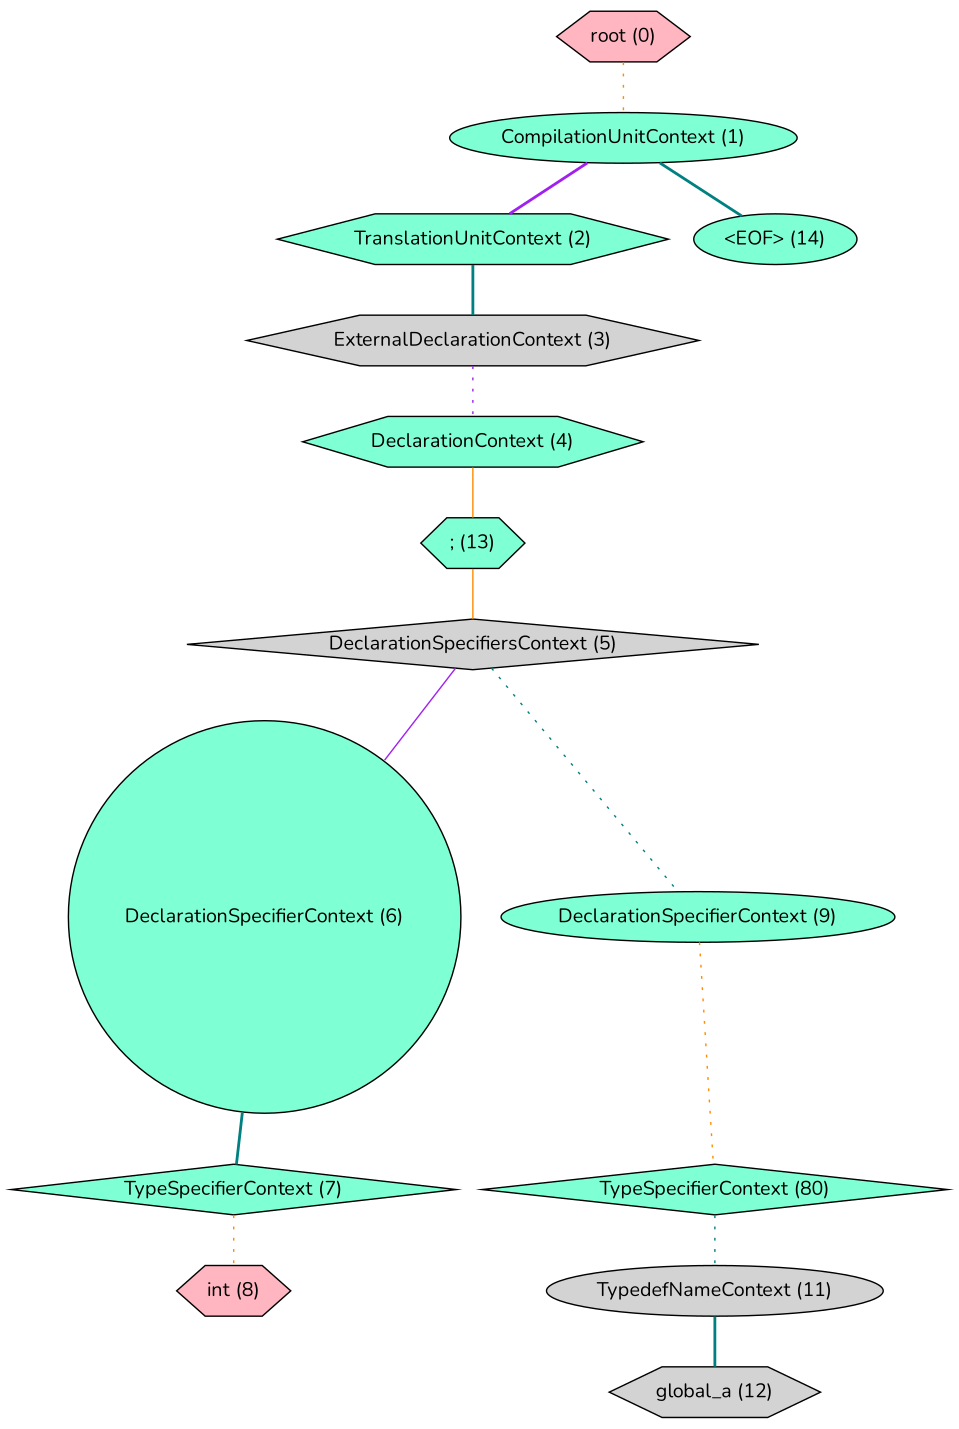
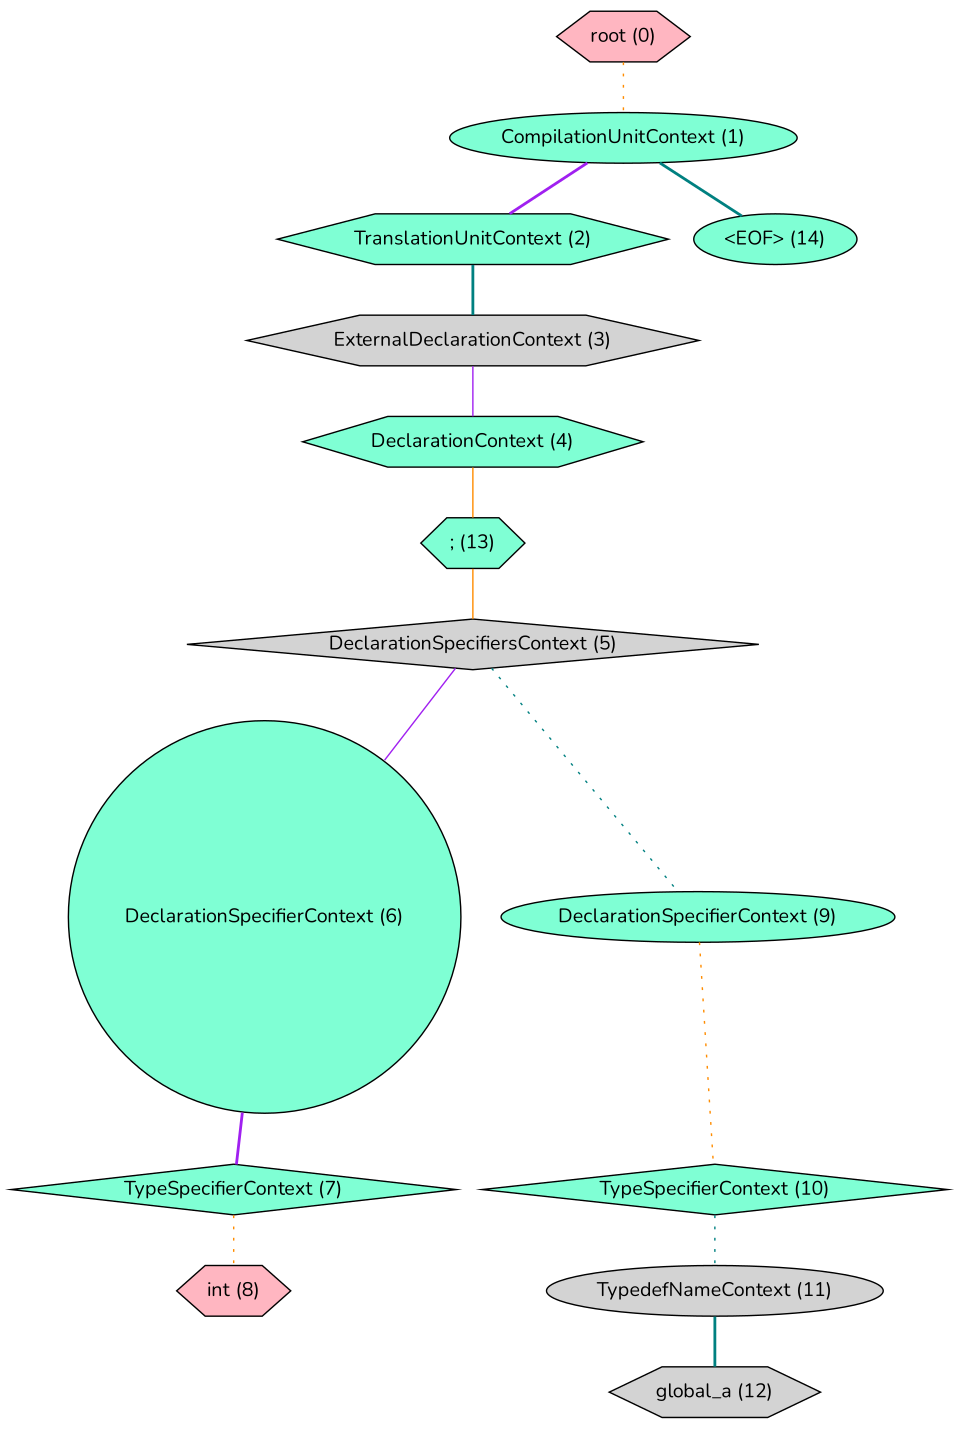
(473, 391) -> (473, 391)
(239, 1139) -> (239, 1139)
(715, 1190) -> (715, 1190)
